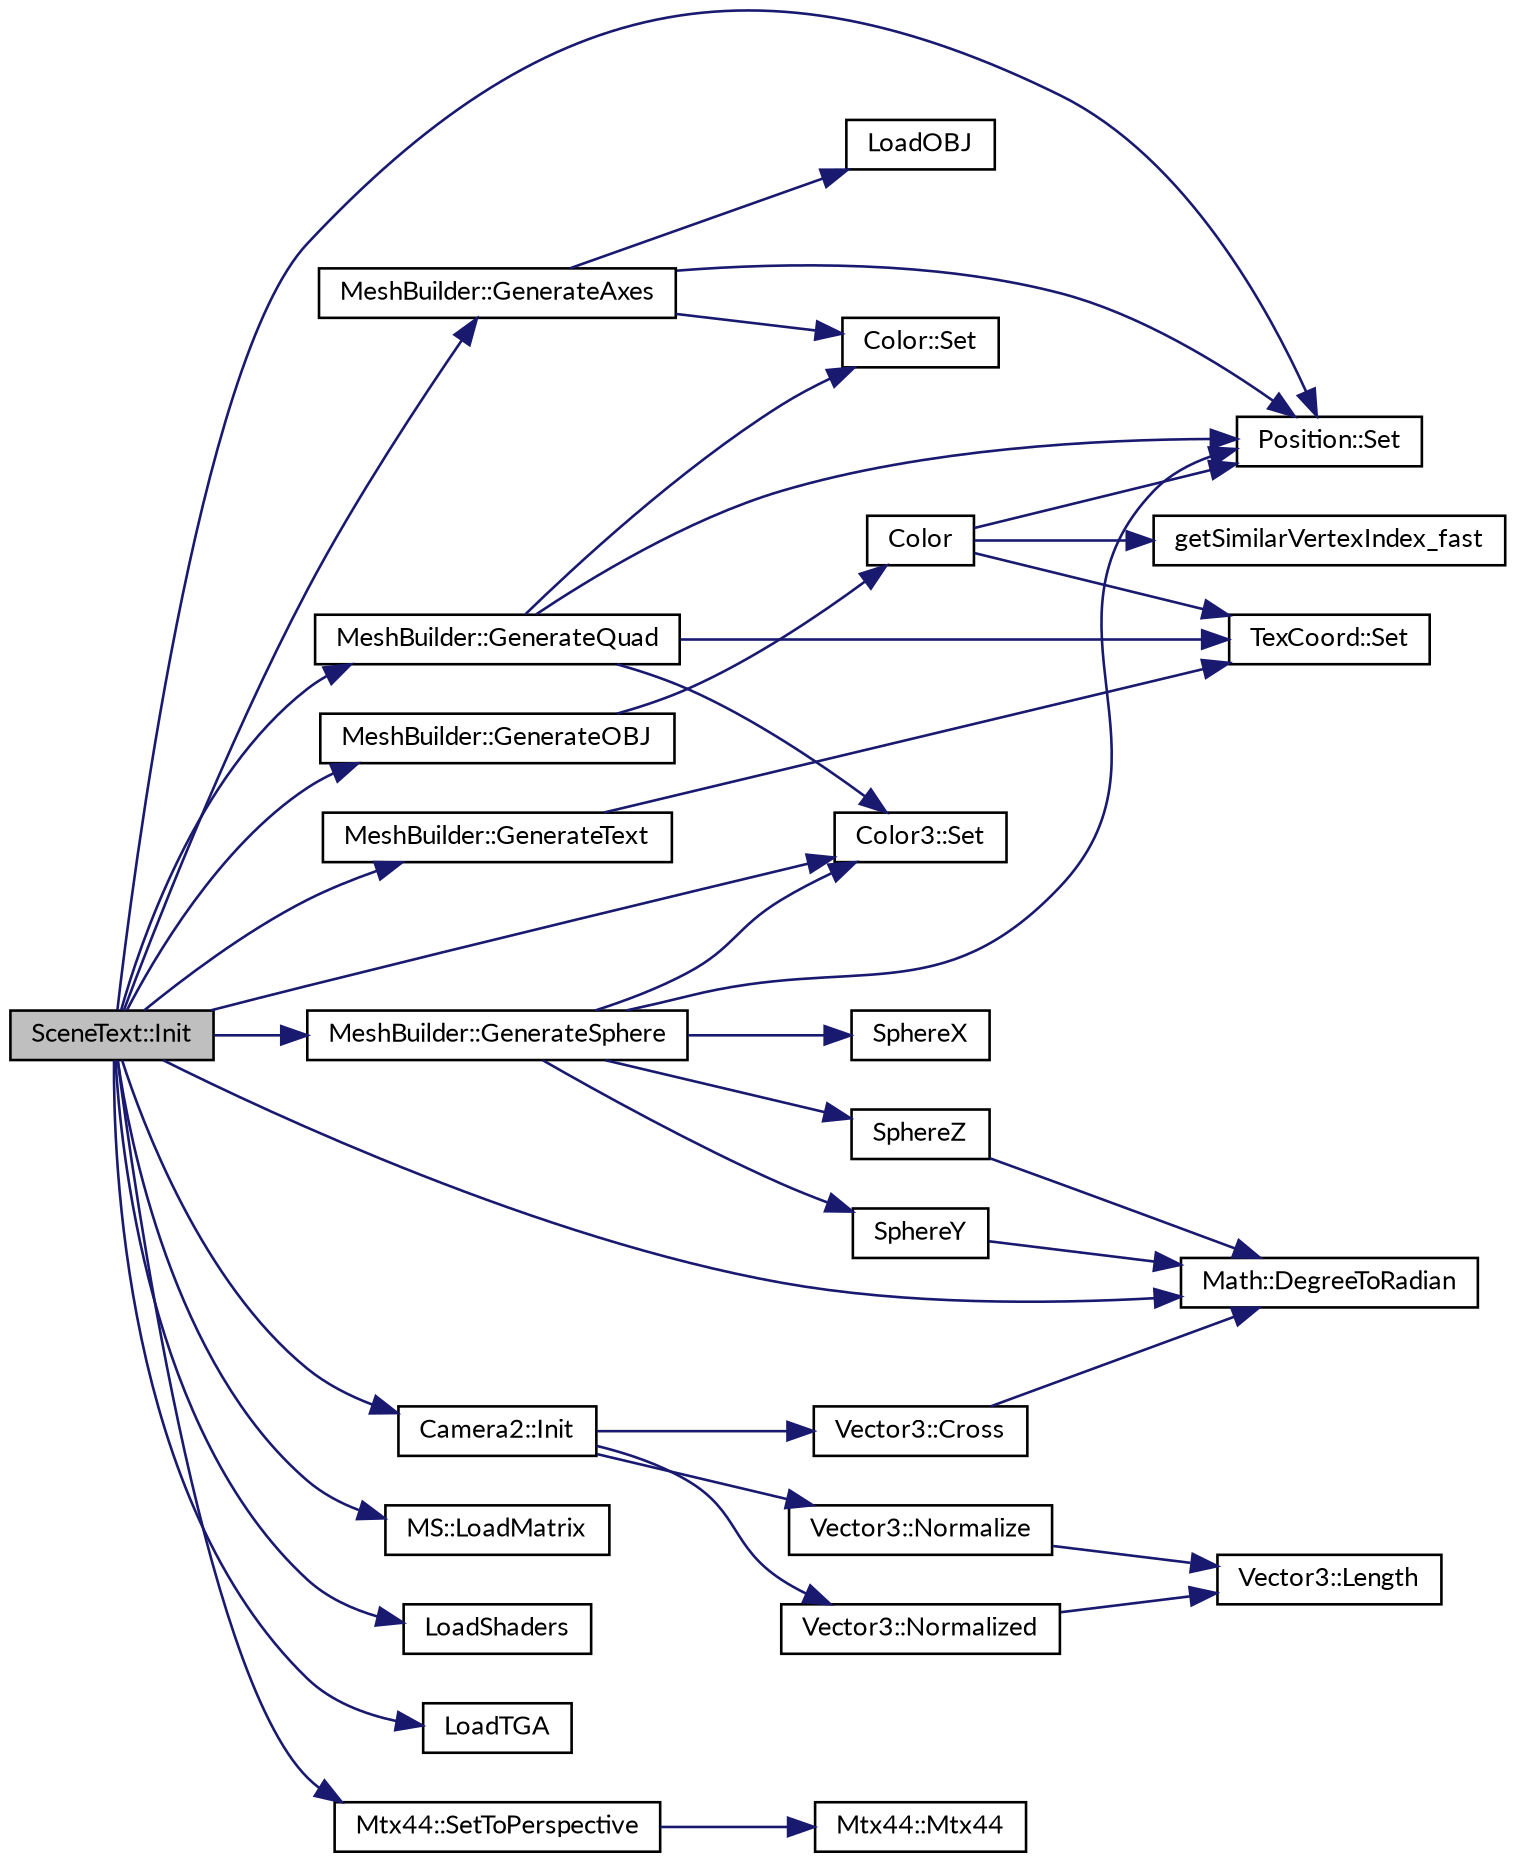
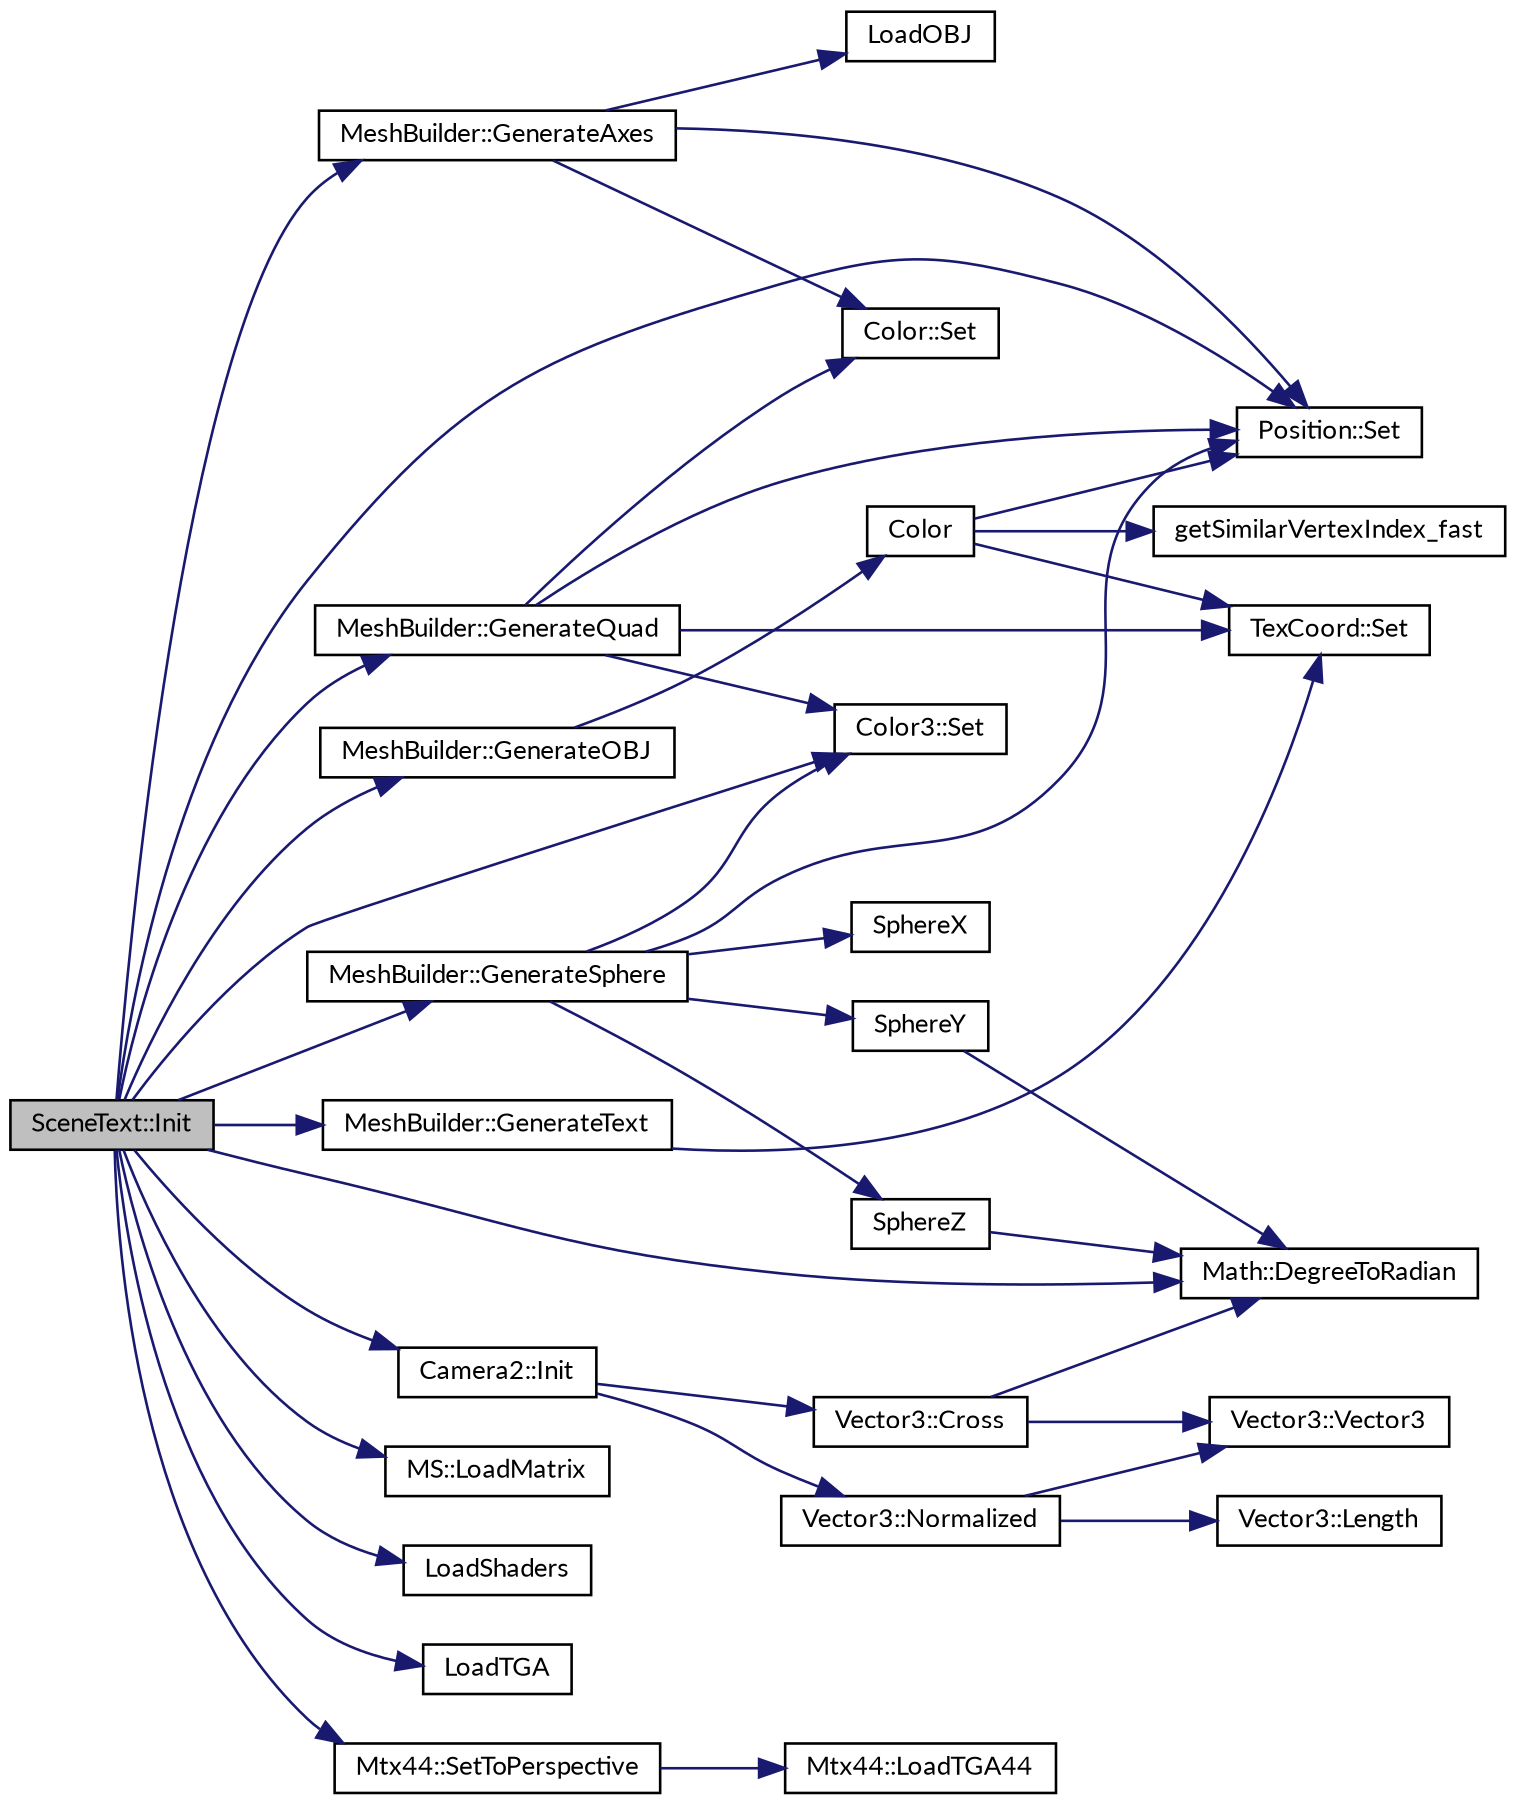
none -> (1329, 1422)
(921, 1530) -> none
(921, 1827) -> (921, 1768)
